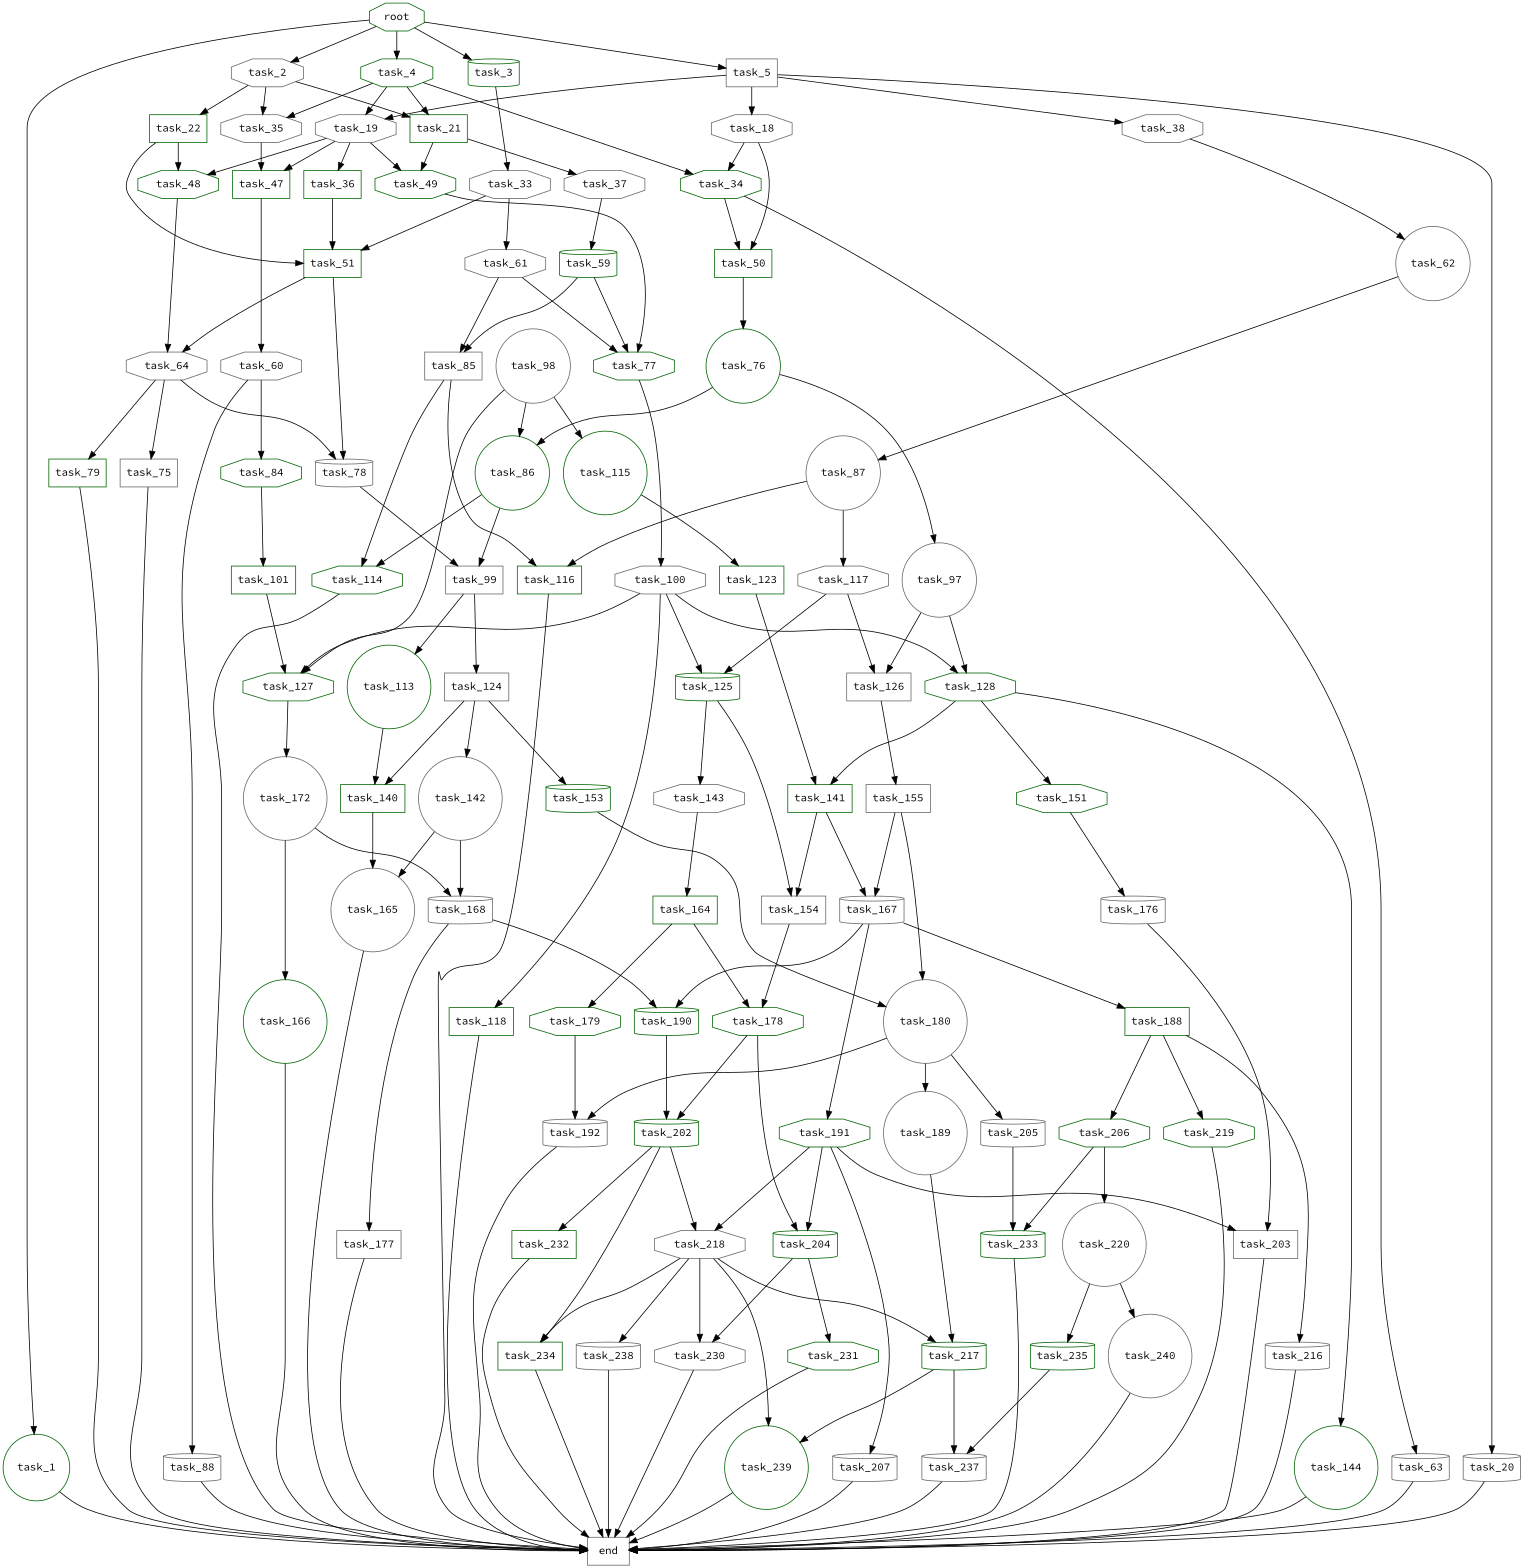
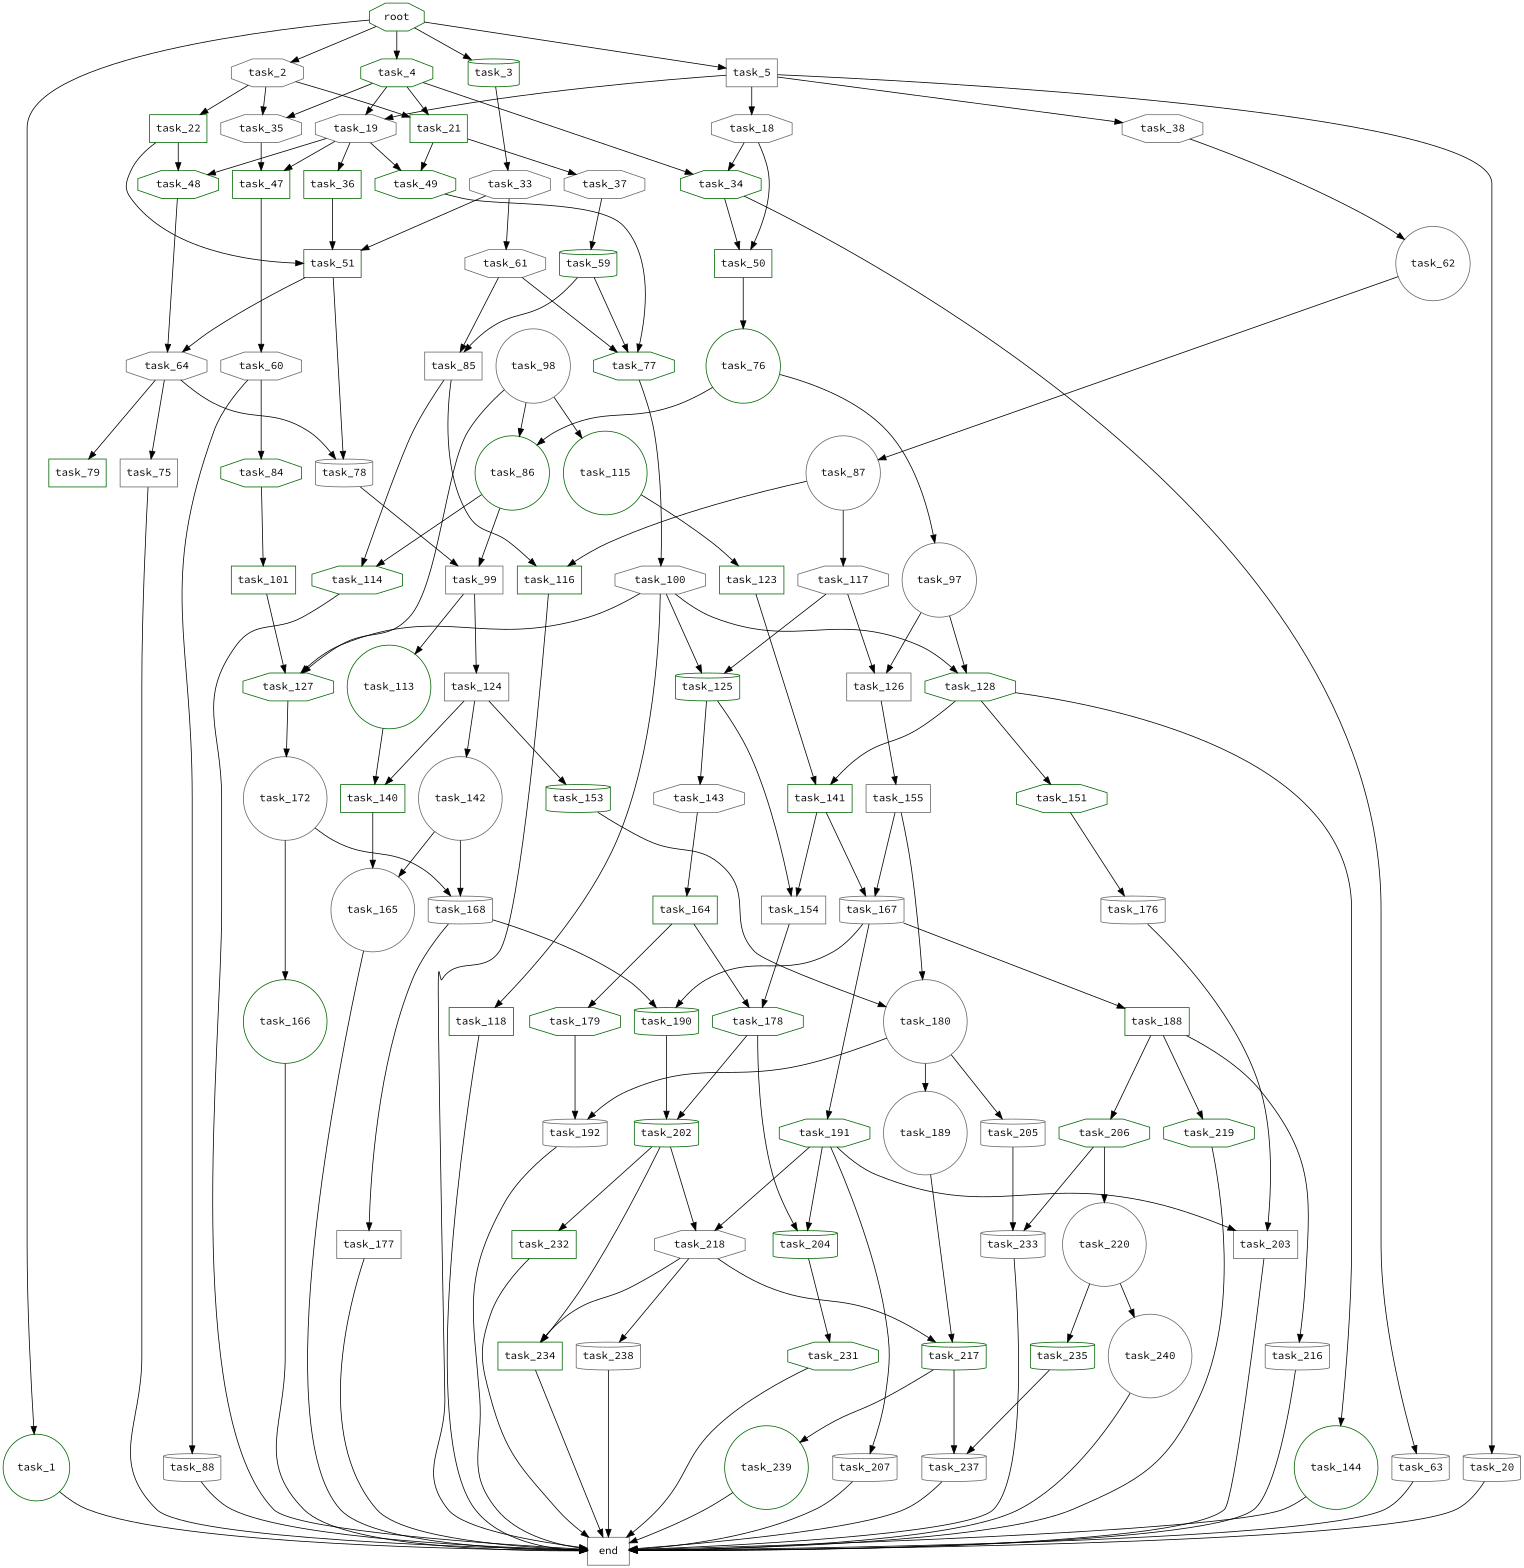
(98, 1231) -> none
(1013, 1245) -> (1013, 1245)
(758, 1332) -> none
(700, 1356) -> none
